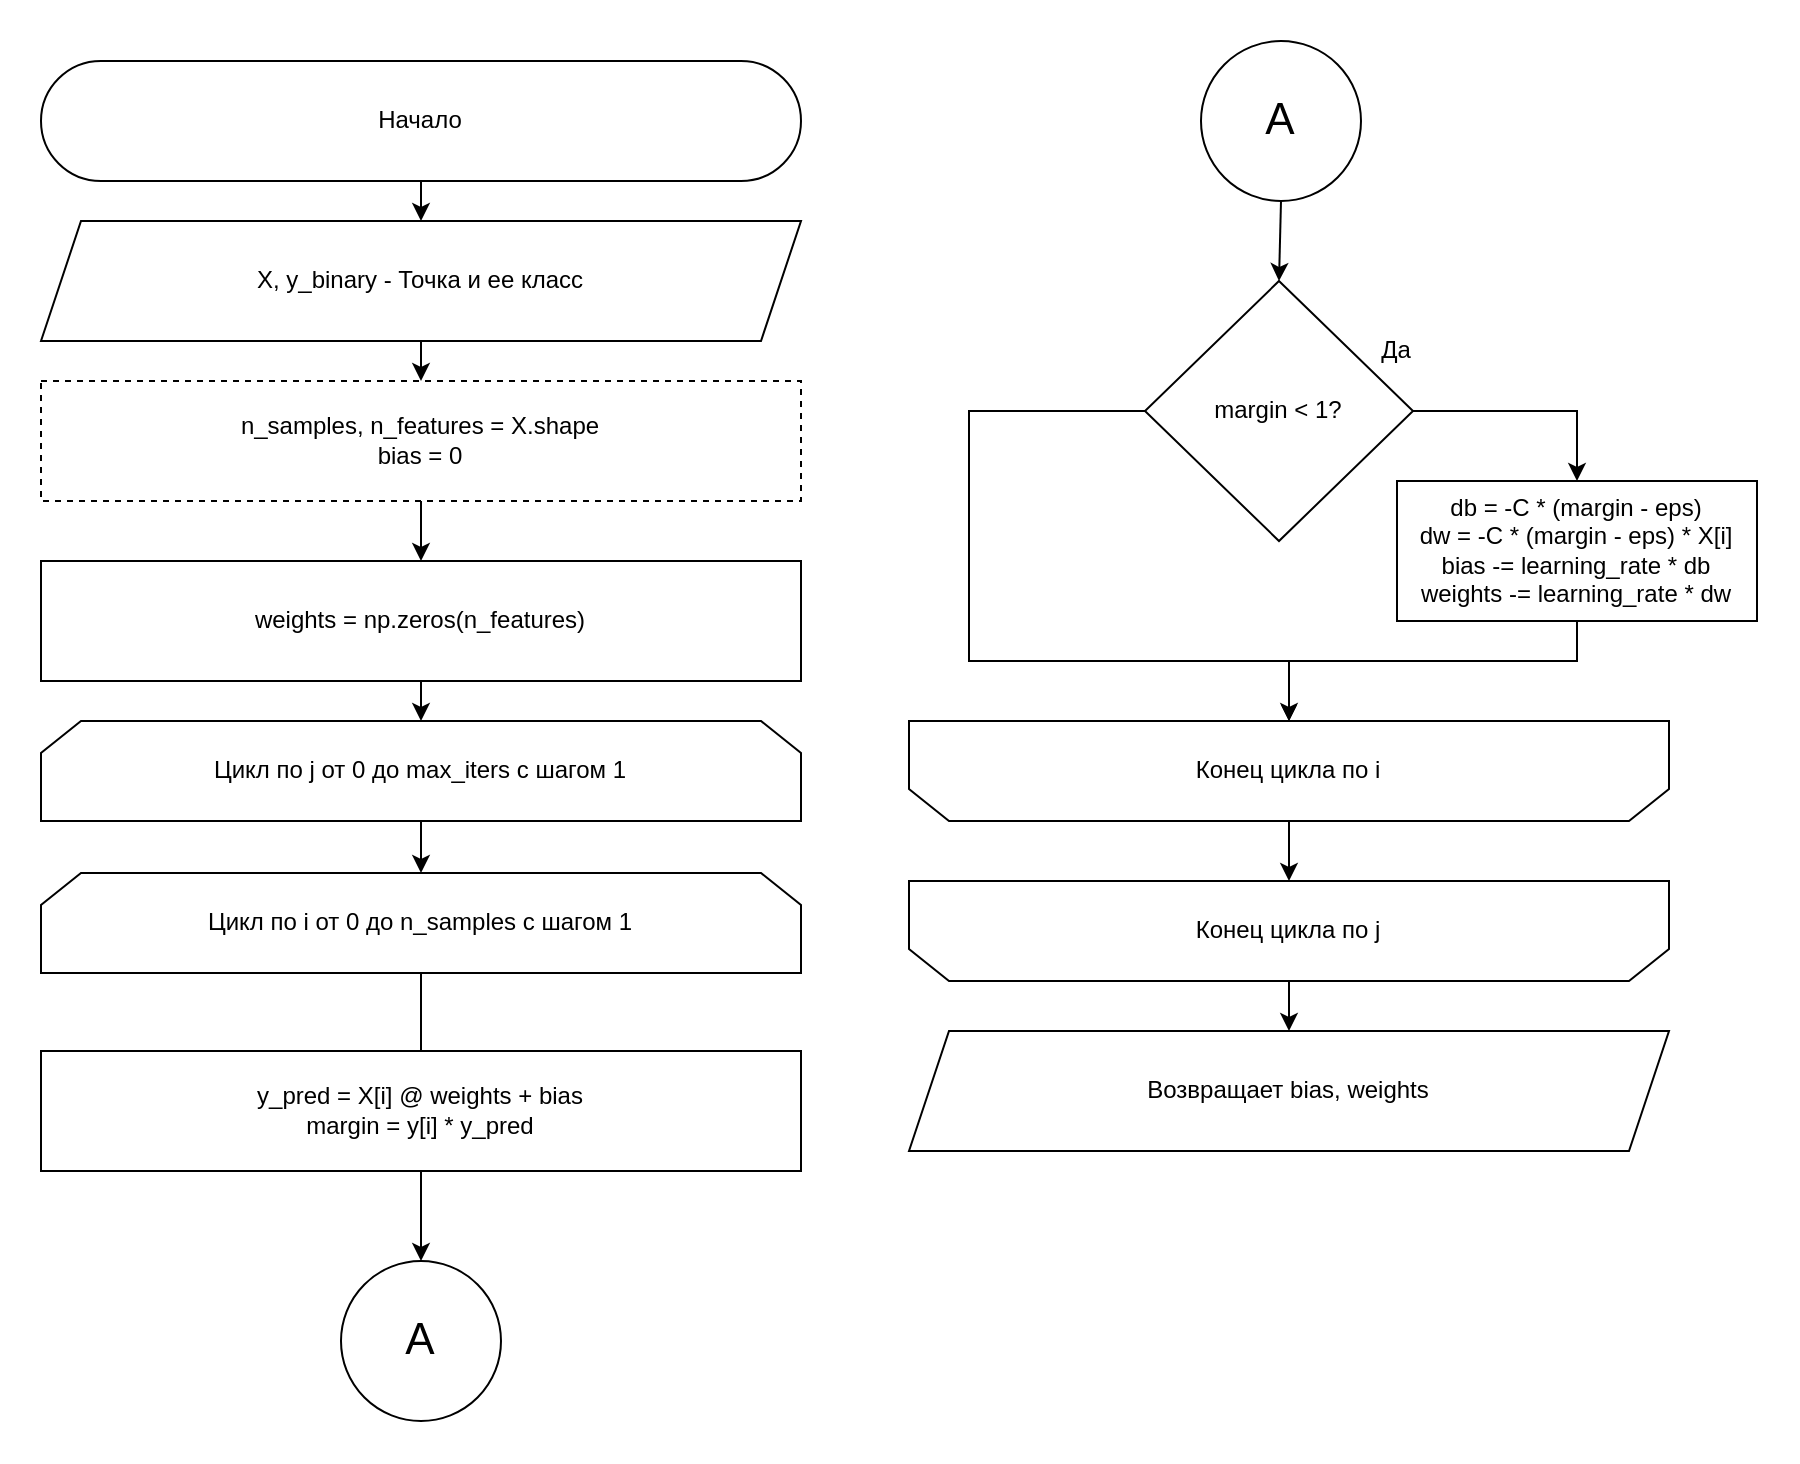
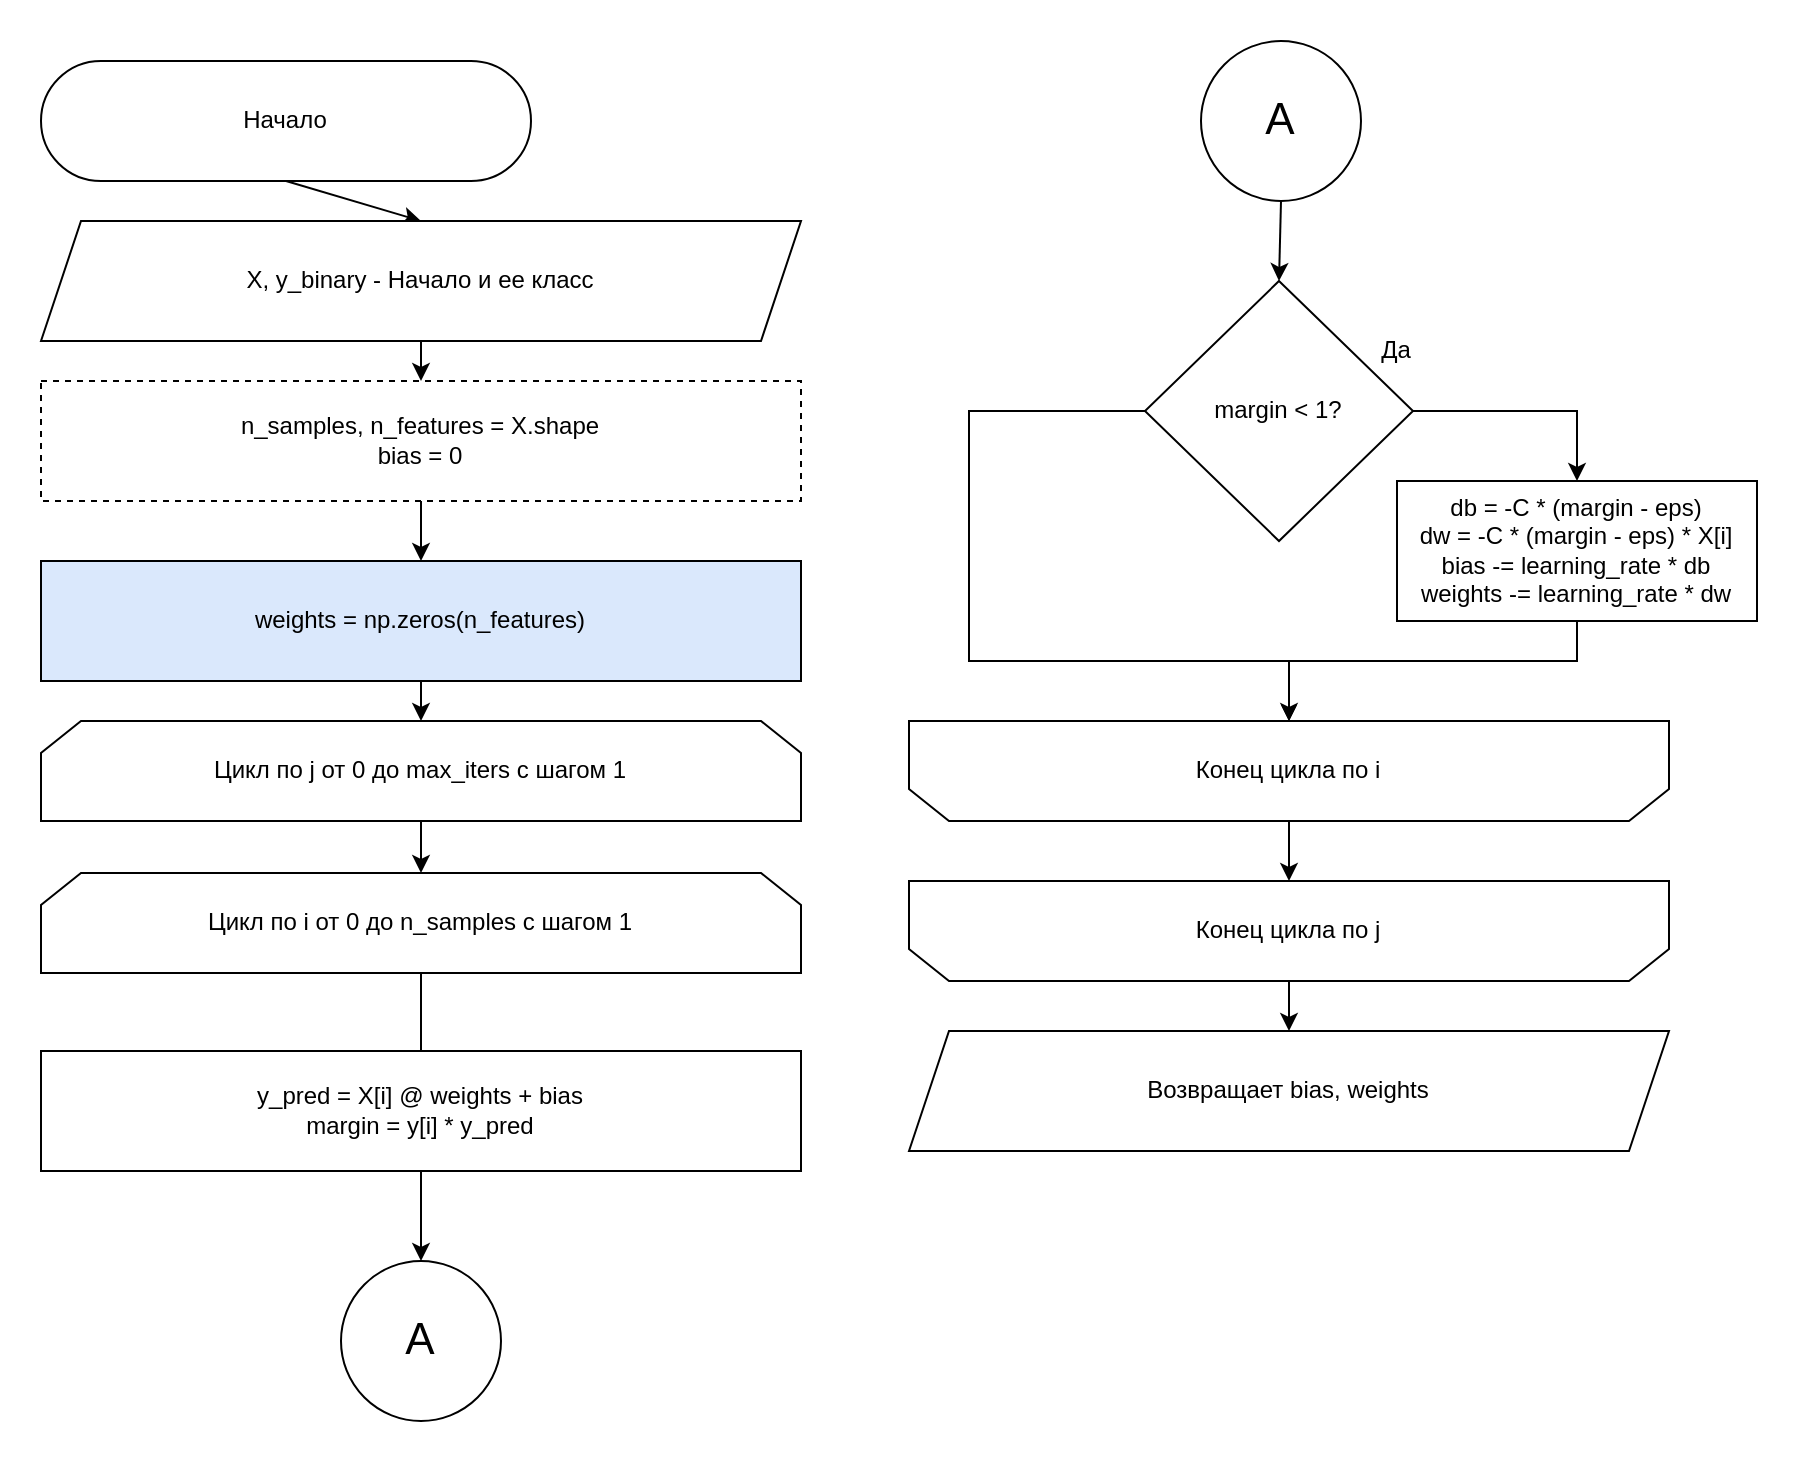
(421, 121) -> (286, 121)
(421, 281) -> (421, 281)
(421, 621) -> (421, 621)
